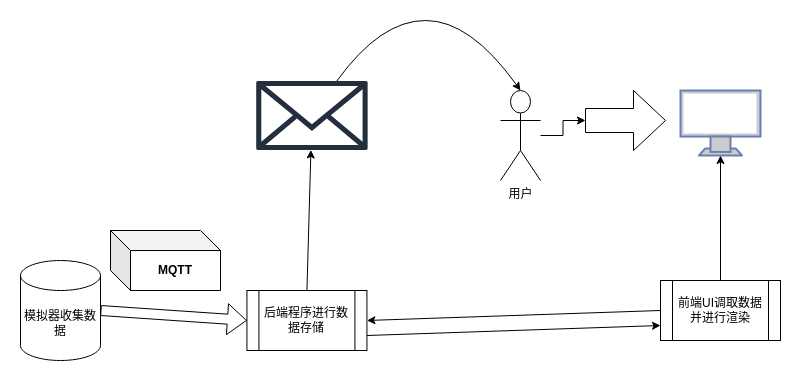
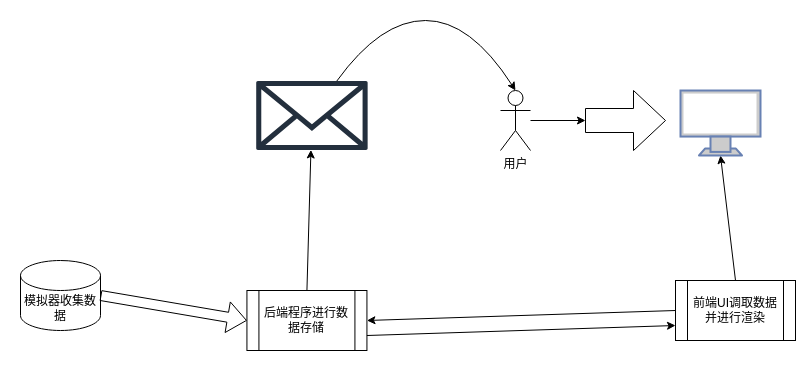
(521, 136) -> (516, 121)
(166, 261) -> none
(61, 311) -> (61, 296)
(721, 311) -> (736, 311)
